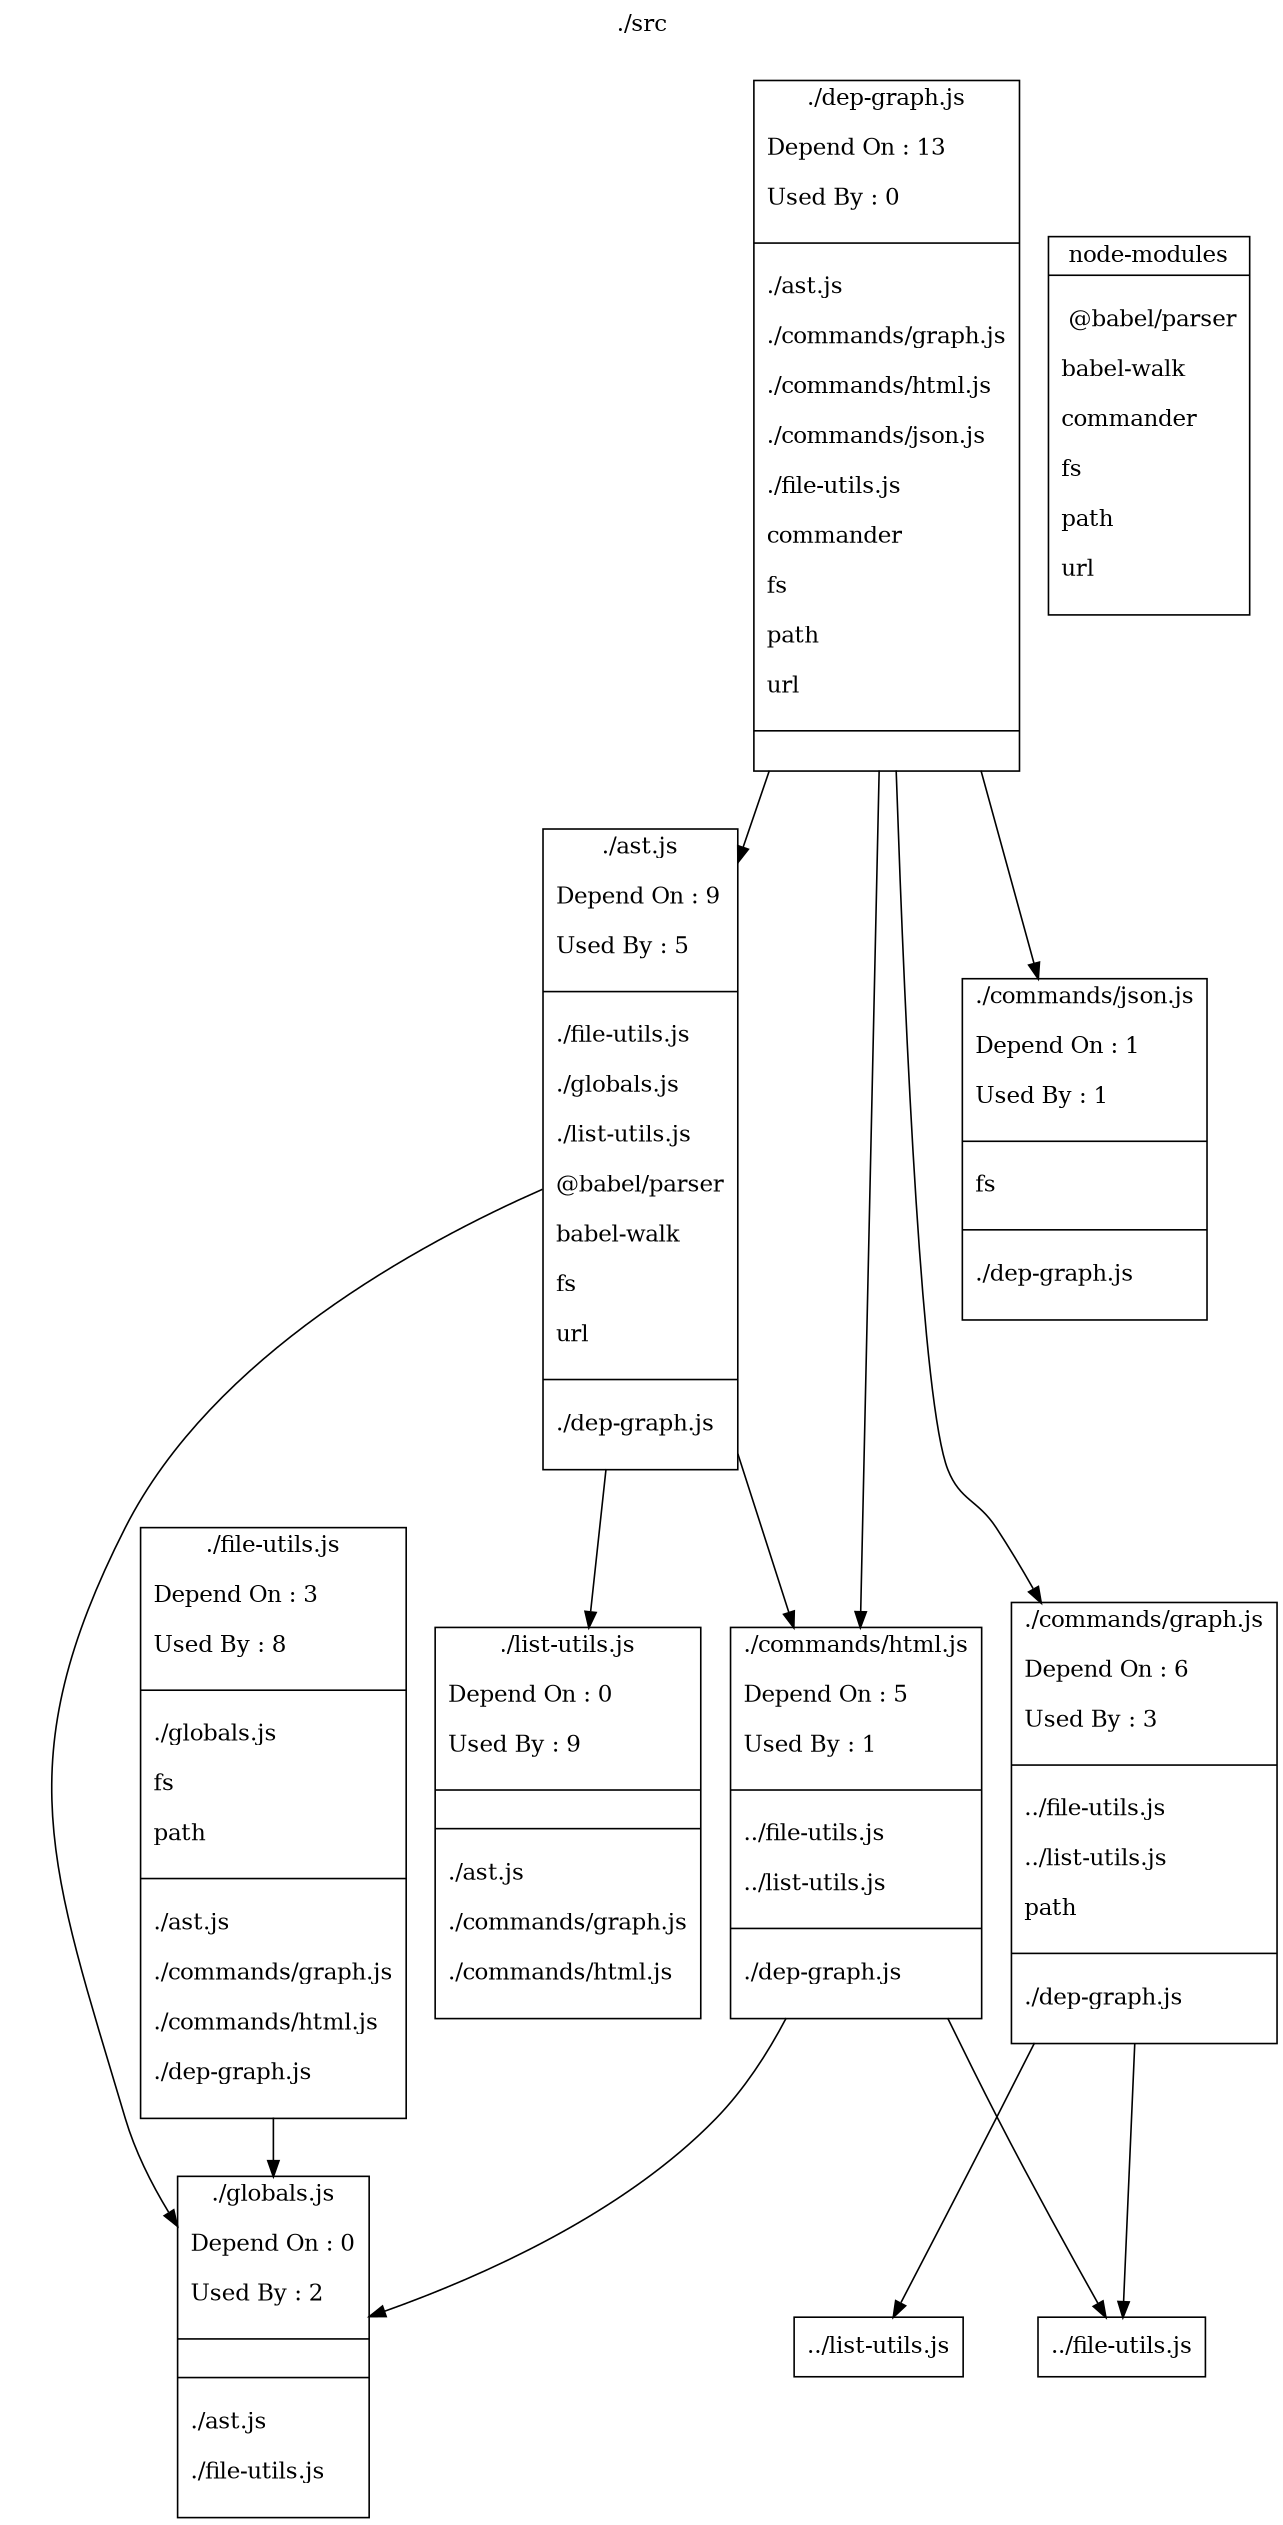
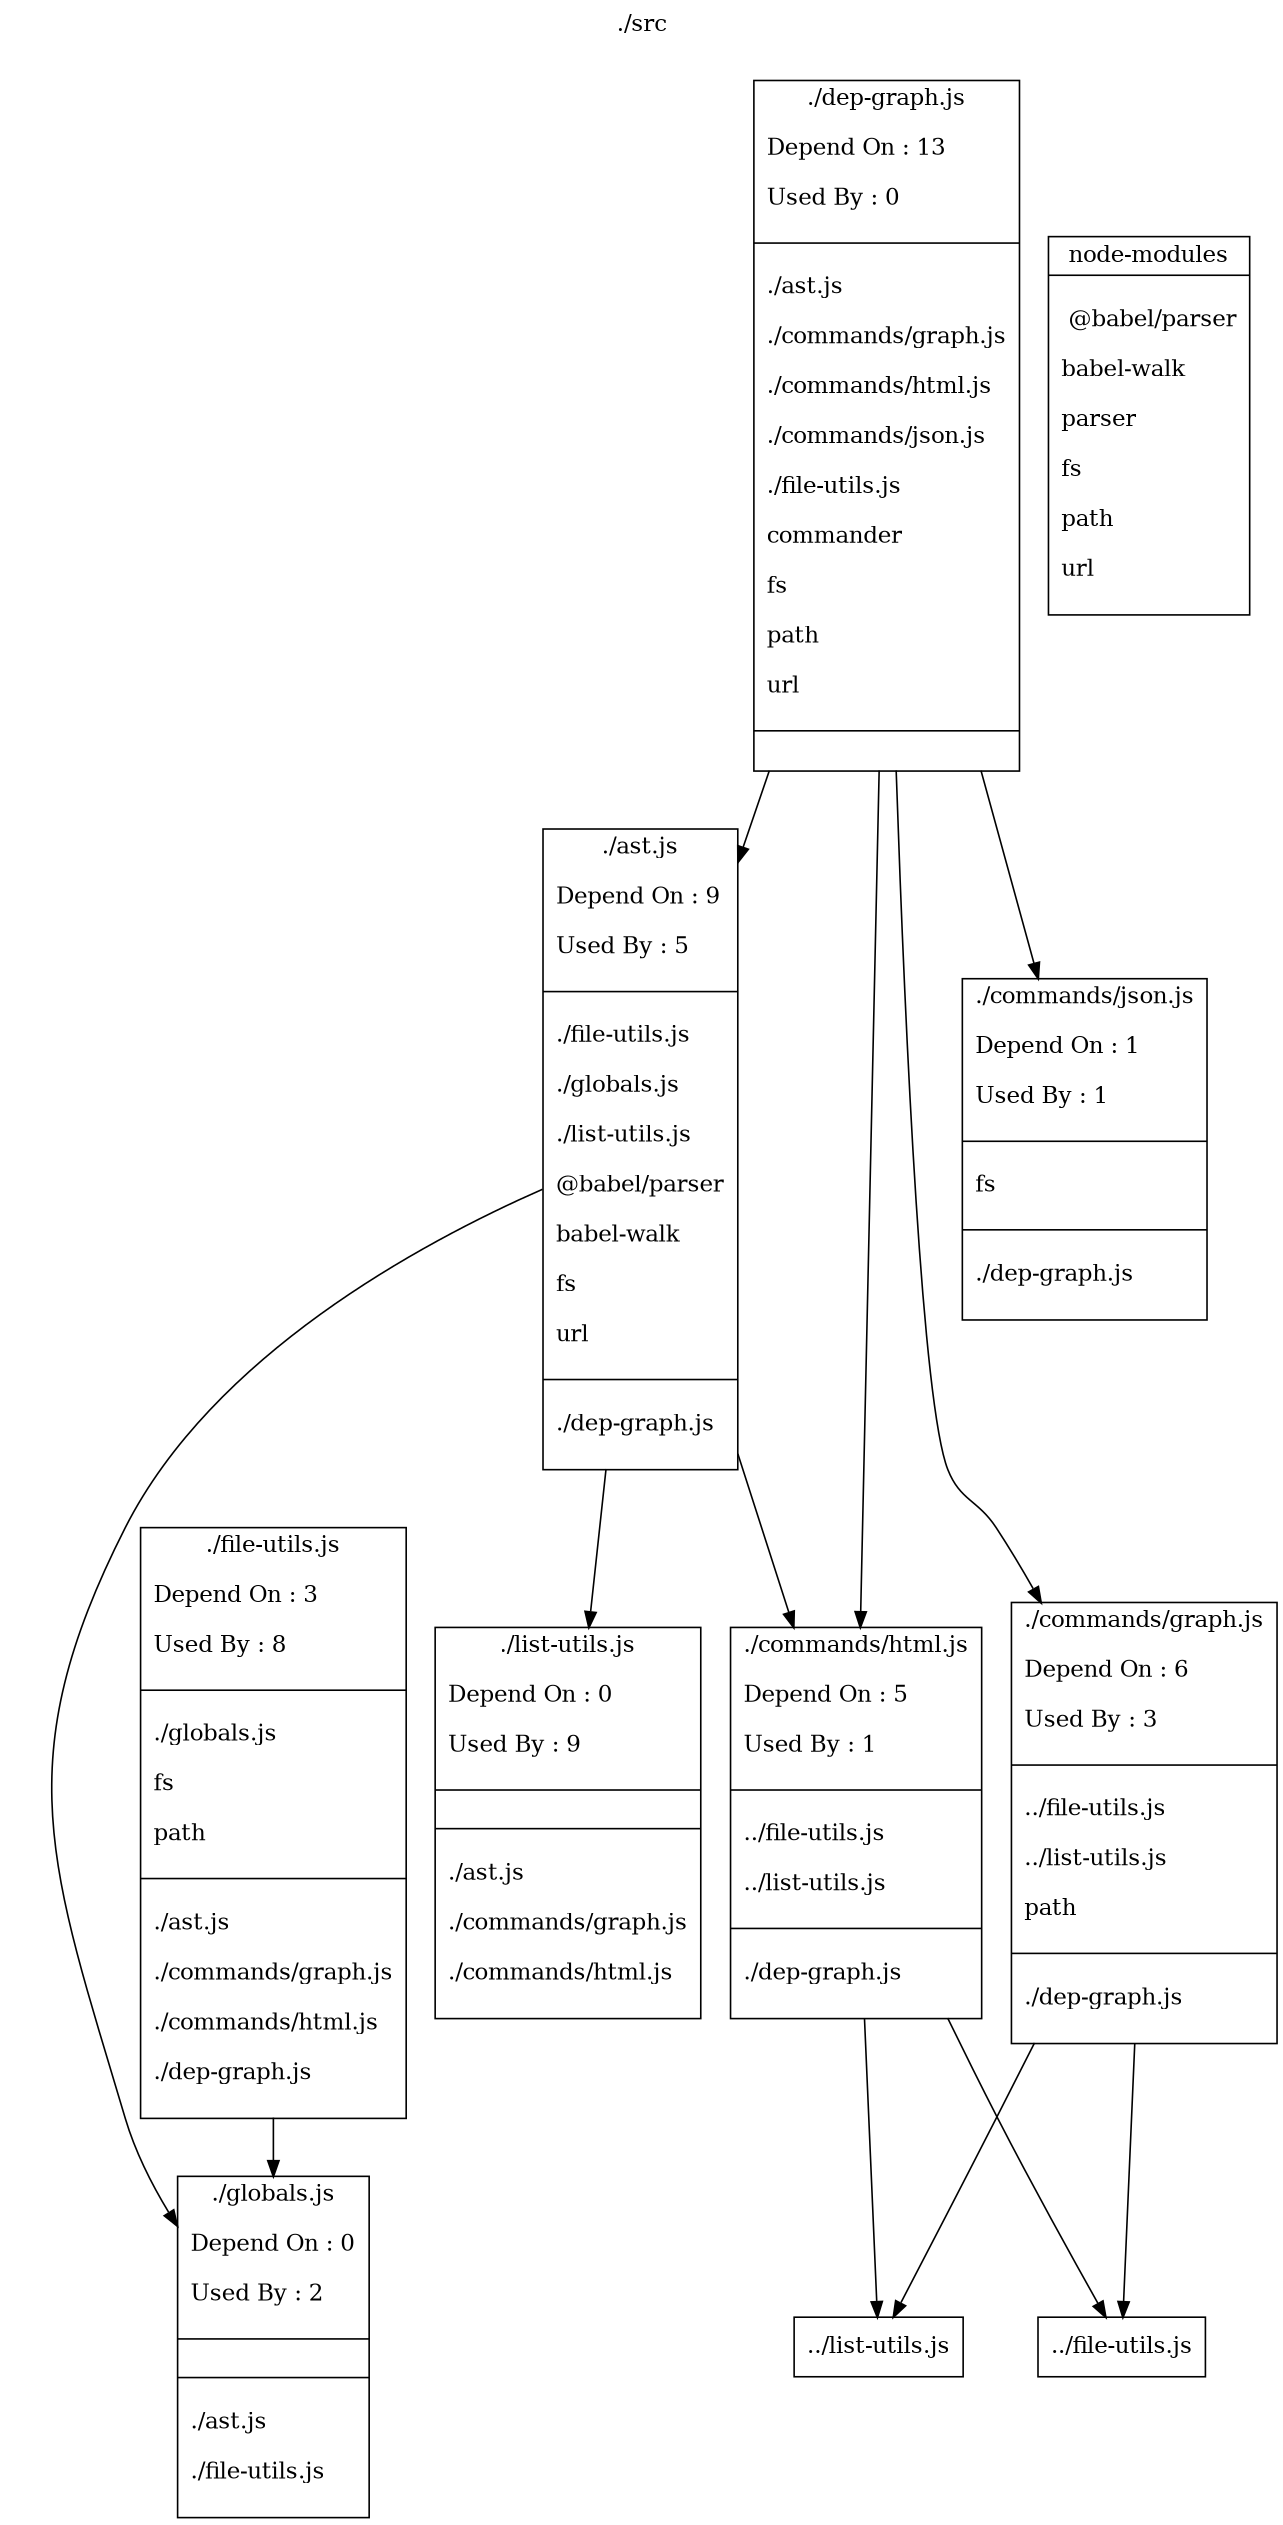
(1130, 419) -> (1099, 419)
(613, 2201) -> (871, 2160)
